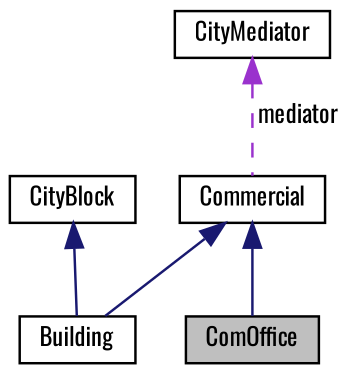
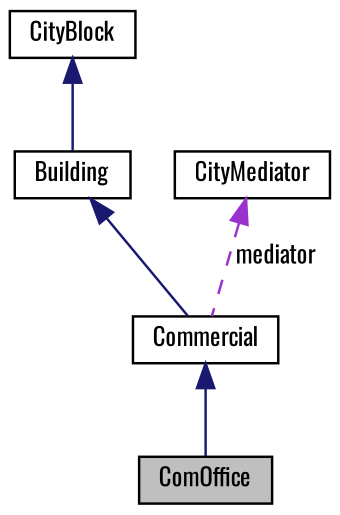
(155, 277) -> (147, 267)
